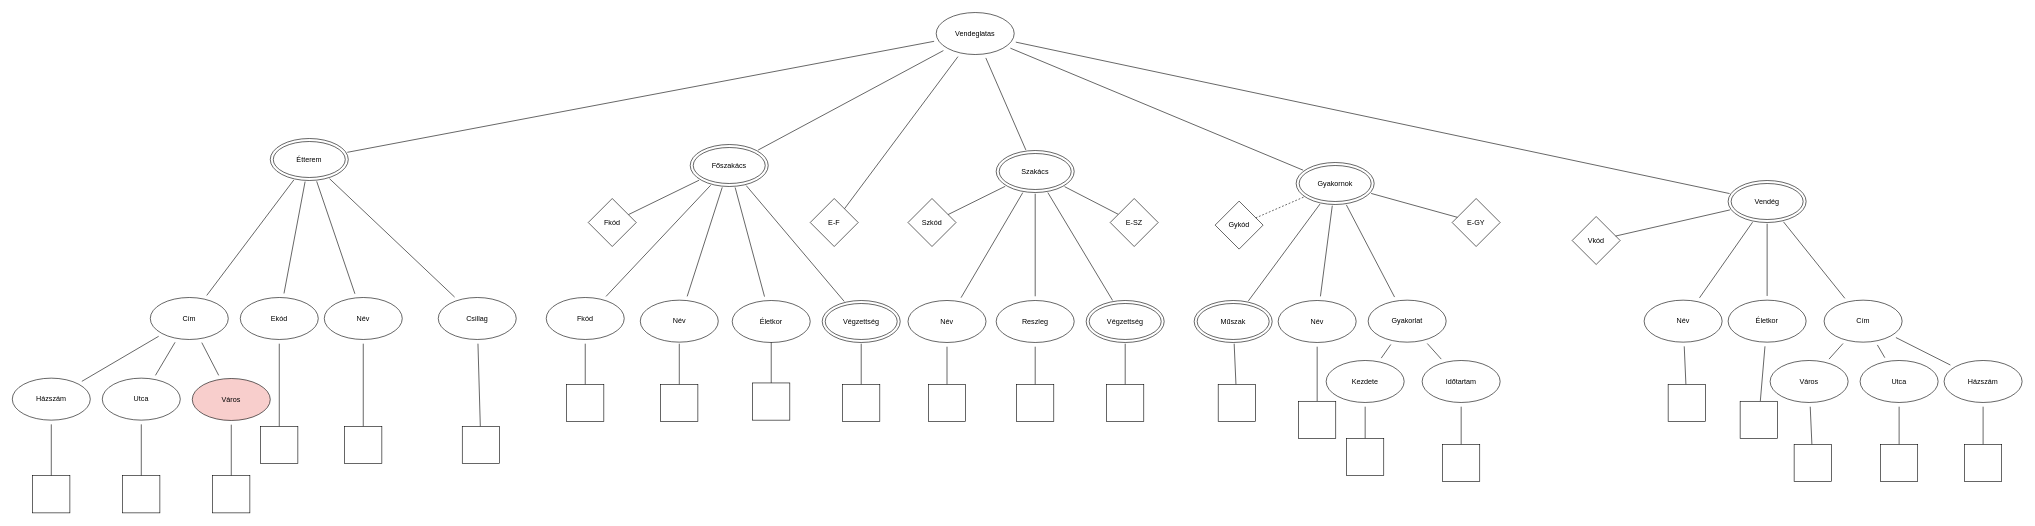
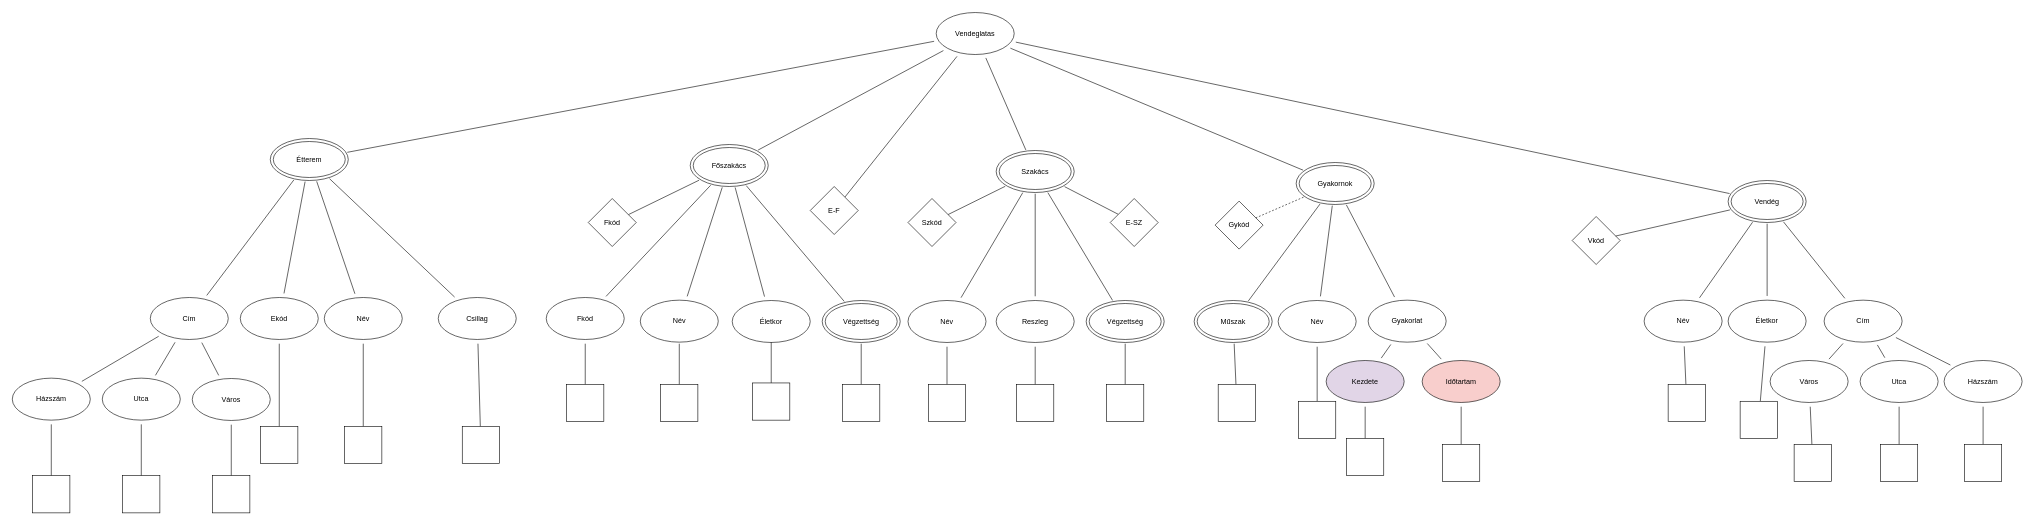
(1414, 205) -> none
(834, 222) -> (834, 210)
(1476, 222) -> none
(1365, 381) -> (1365, 381)
(1461, 381) -> (1461, 381)
(231, 399) -> (231, 399)
